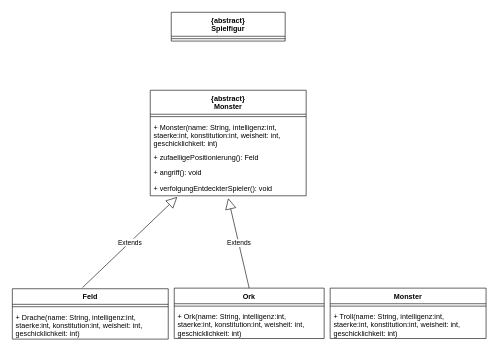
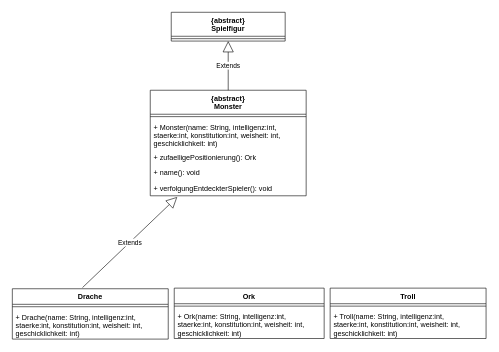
none -> (228, 71)
(213, 157) -> (212, 157)
(183, 173) -> (178, 173)
(240, 249) -> none
(408, 296) -> (408, 296)
(90, 297) -> (90, 297)
